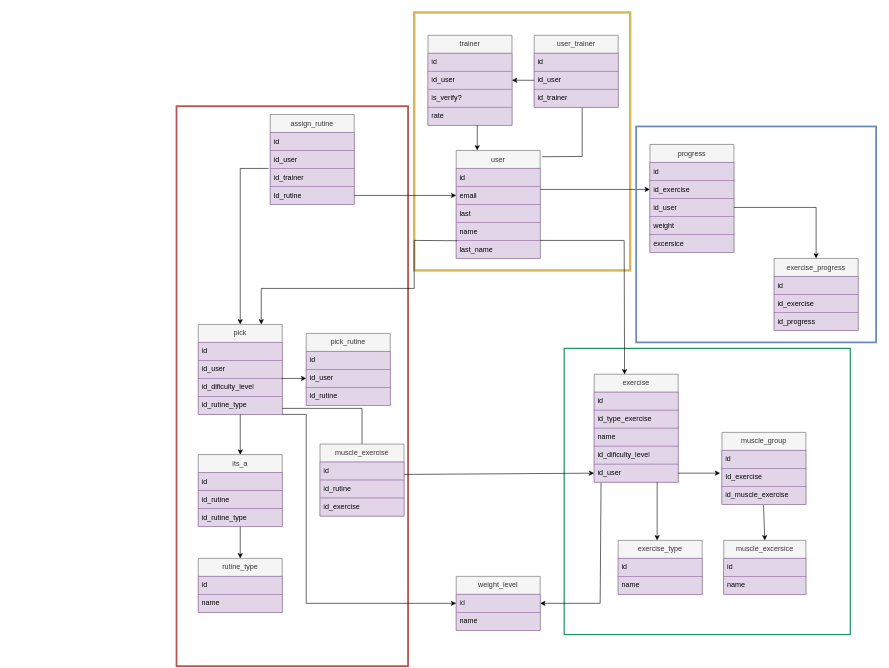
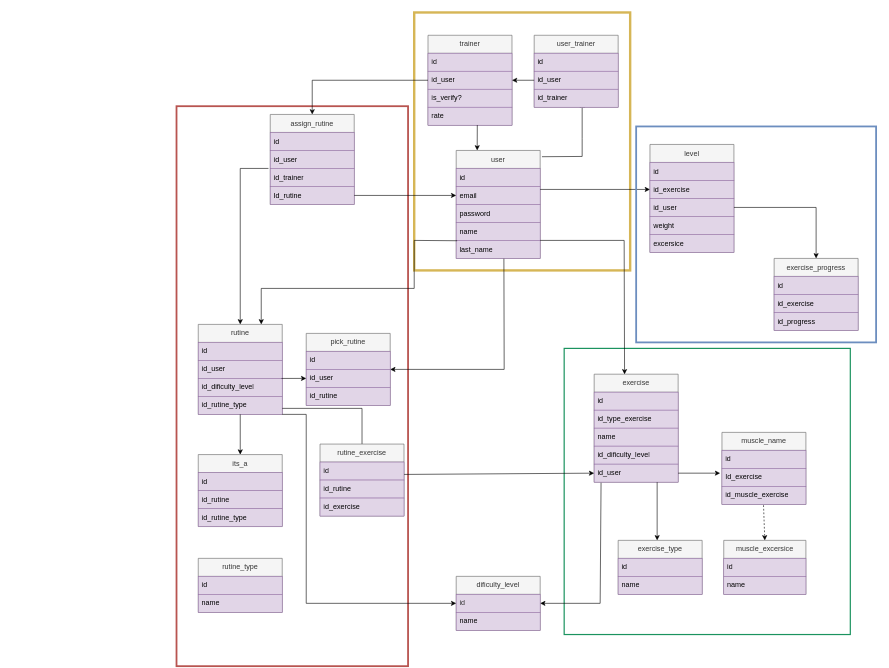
none -> (312, 80)
(692, 153) -> (692, 153)
(467, 213) -> (476, 213)
(240, 333) -> (240, 333)
none -> (450, 369)
(764, 441) -> (764, 441)
(362, 453) -> (362, 453)
(764, 520) -> (764, 520)
(240, 552) -> none
(498, 585) -> (498, 585)
